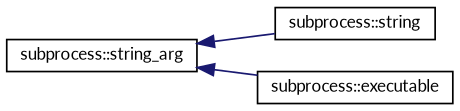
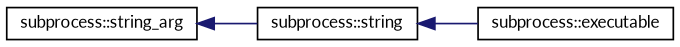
(236, 72) -> (456, 24)
